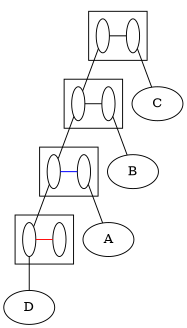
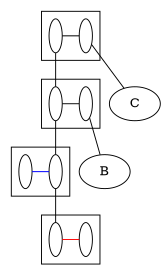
(108, 240) -> none
(29, 307) -> none
